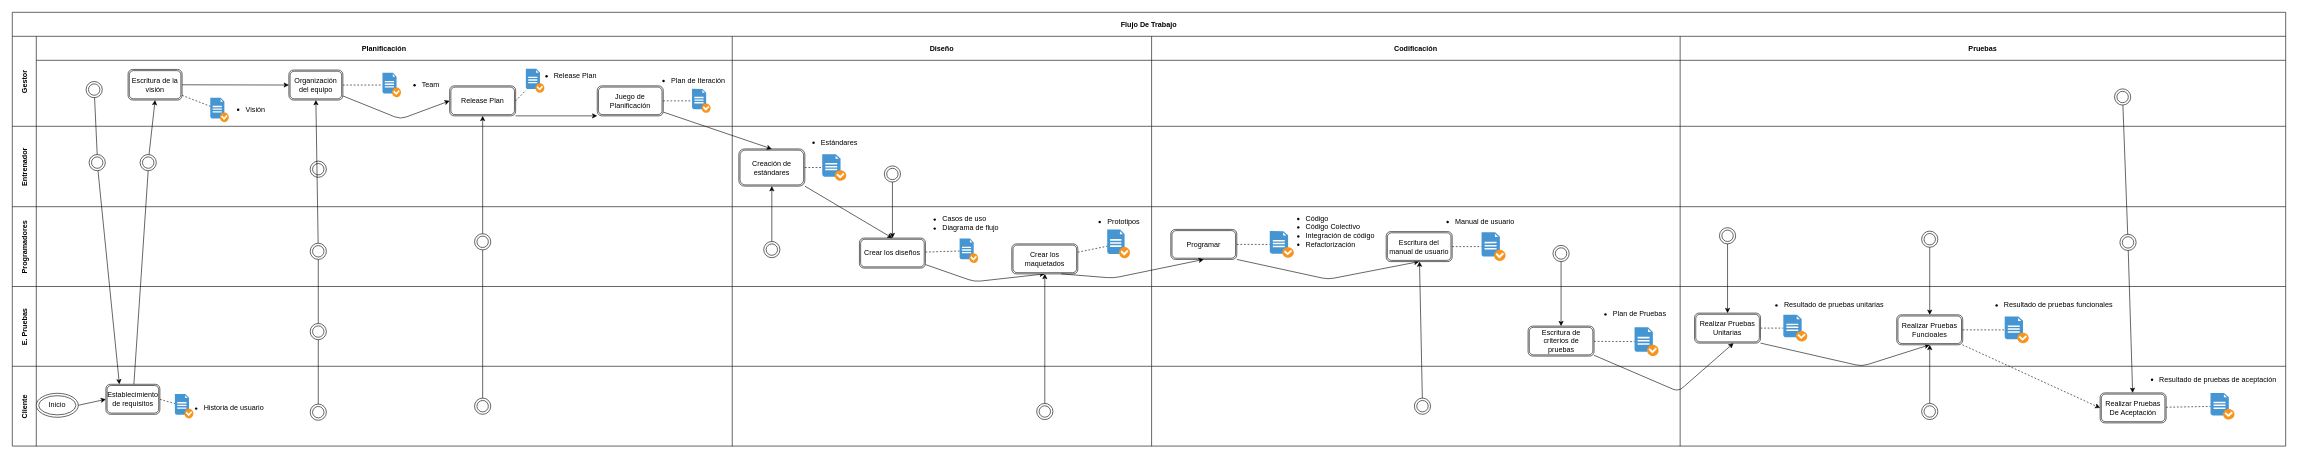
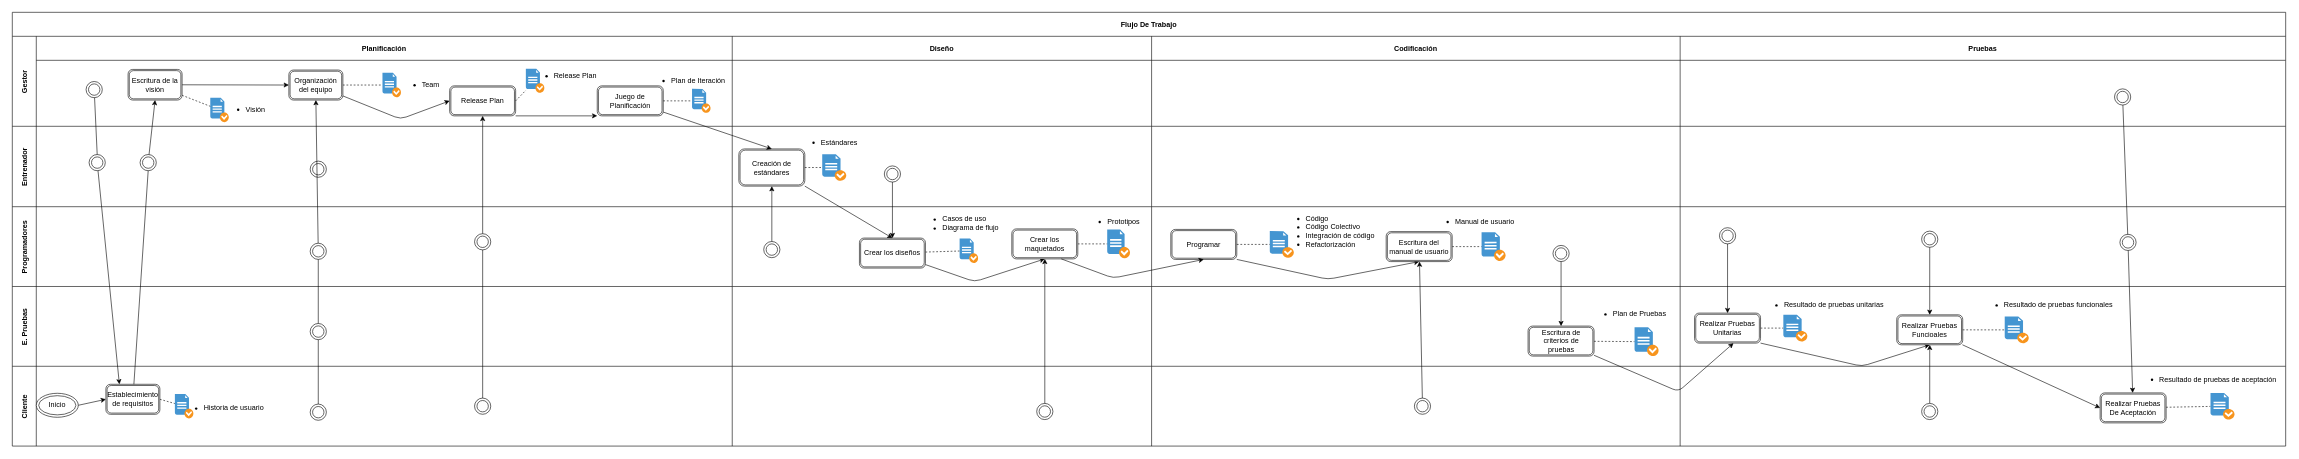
(1045, 259) -> (1045, 244)
(2055, 387) -> (2055, 387)
